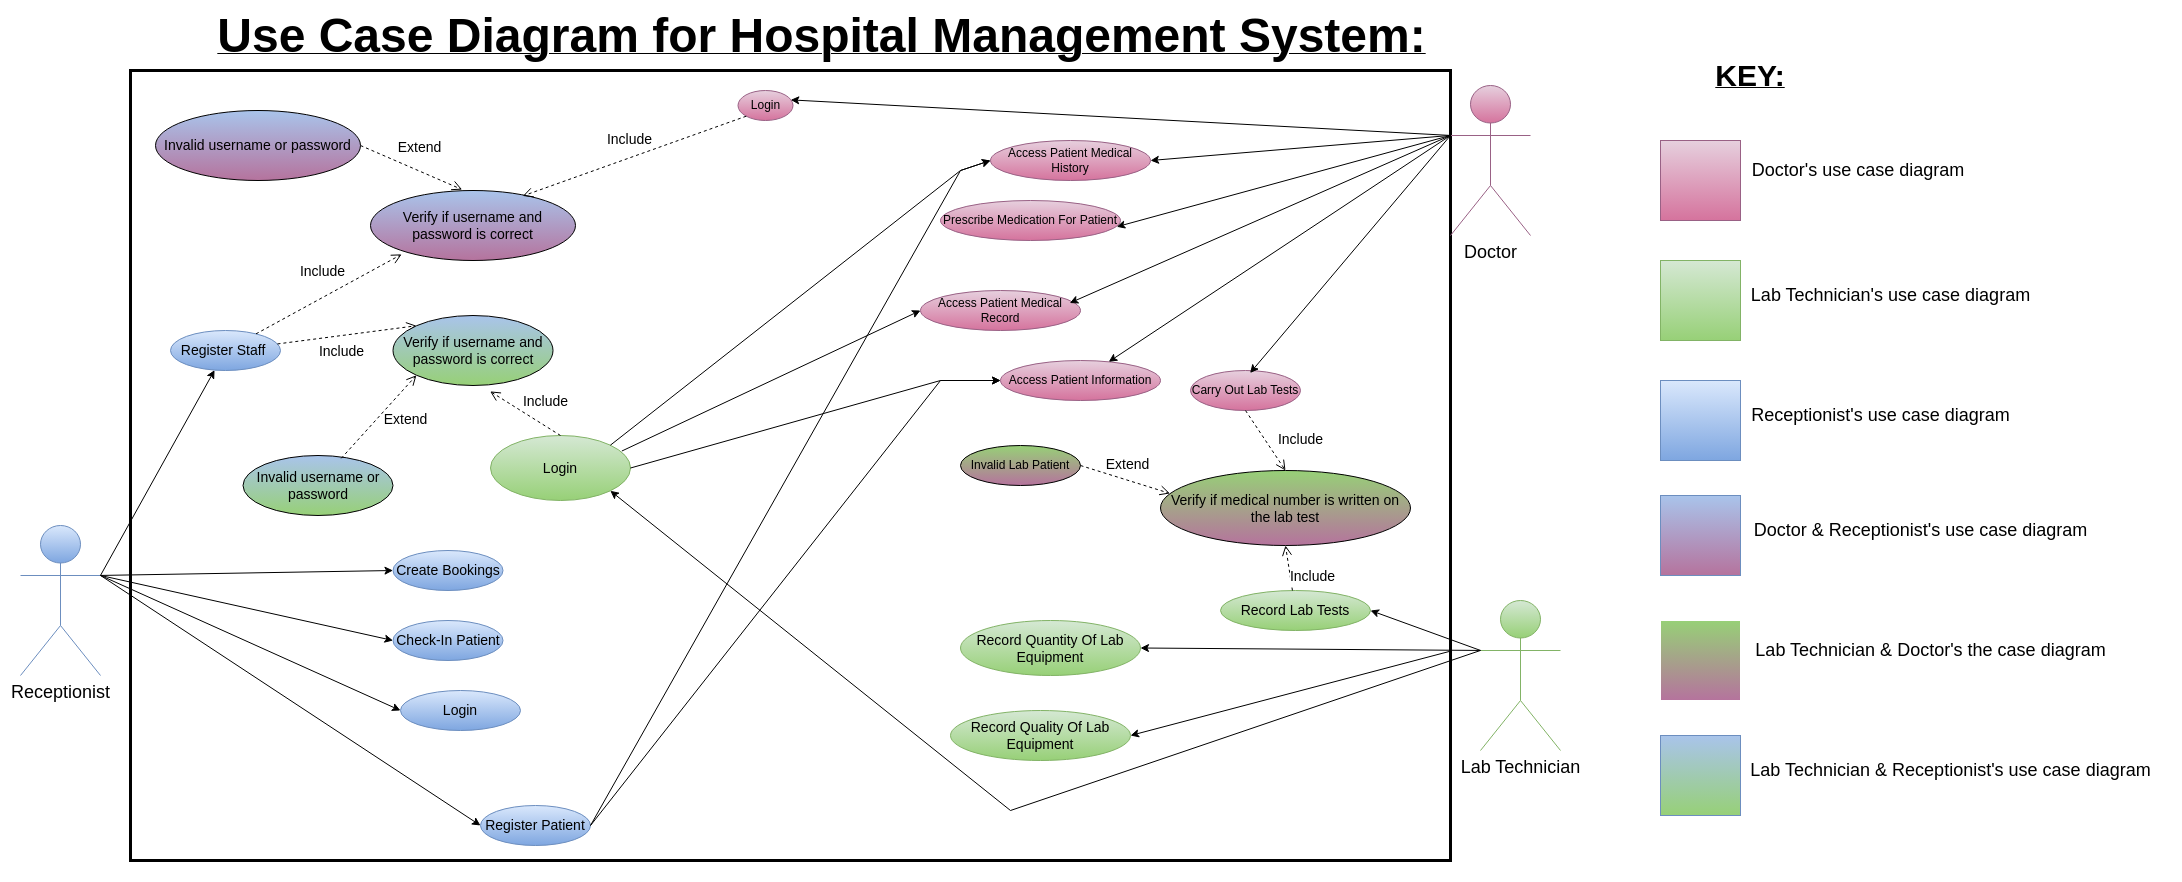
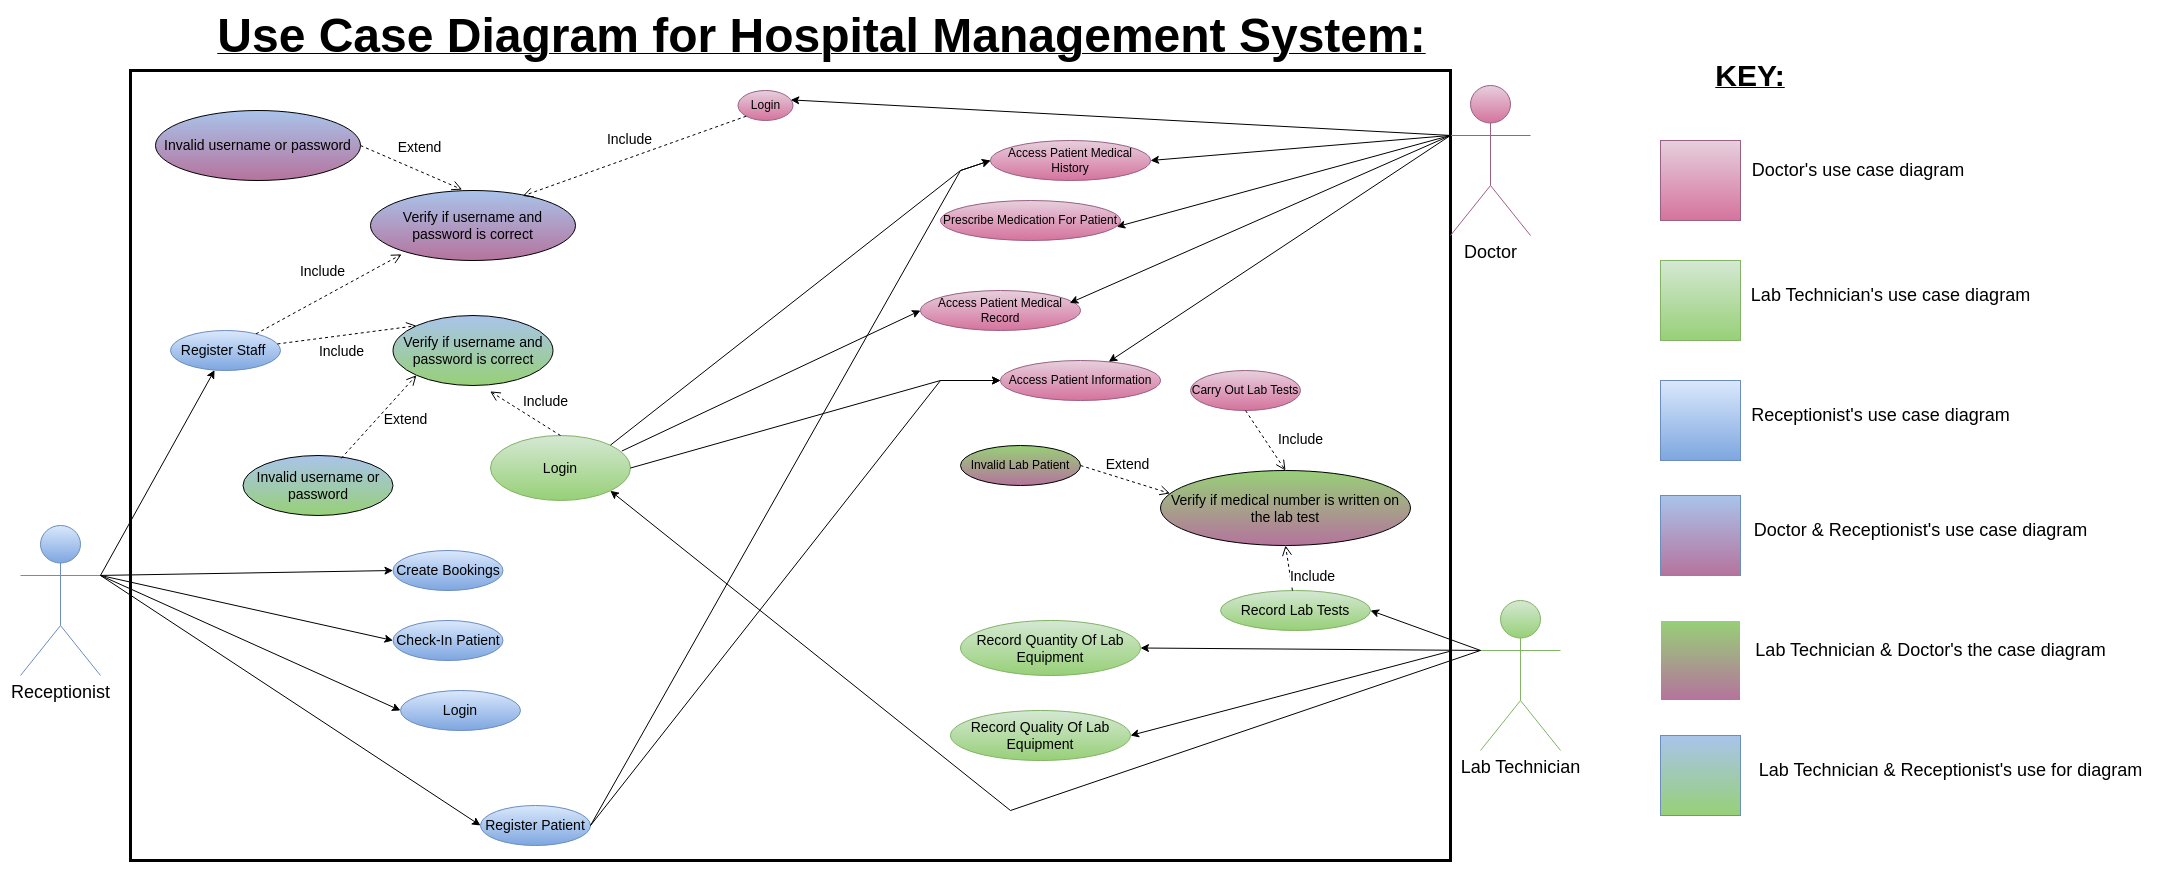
(1352, 253) -> none
(1951, 771) -> (1951, 771)
